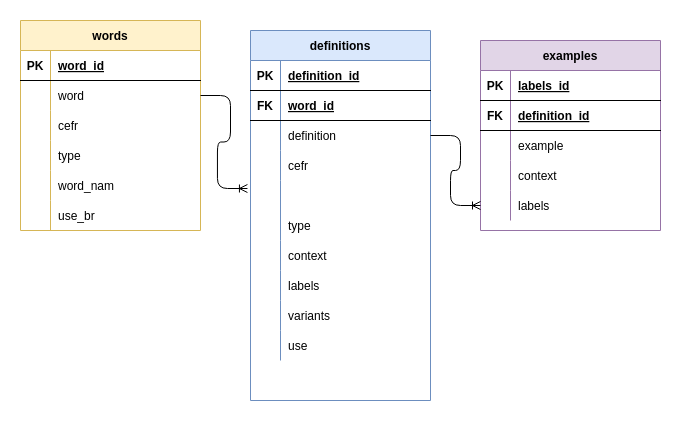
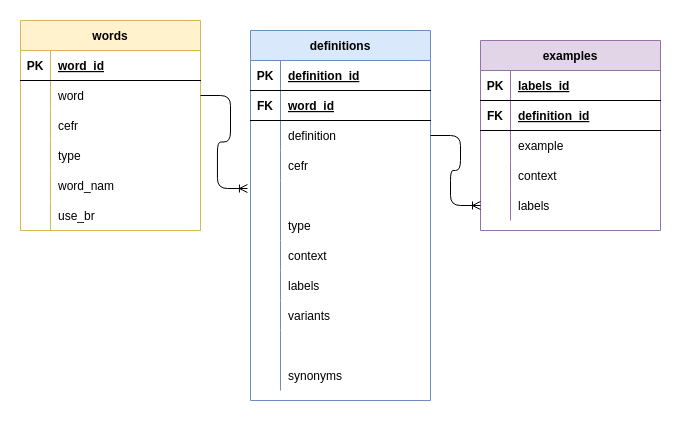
(356, 346) -> none
none -> (356, 376)
